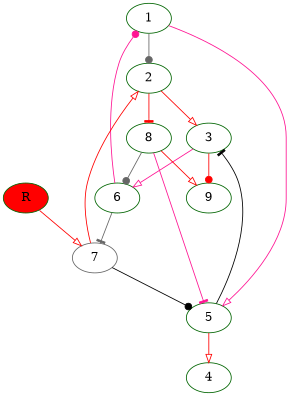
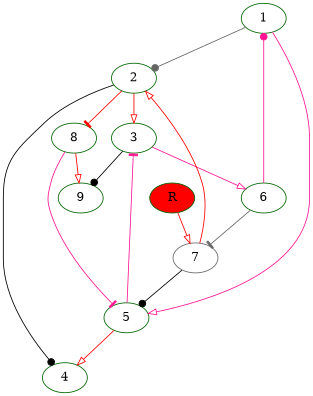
(135, 165) -> none
(209, 165) -> (110, 165)
none -> (3, 200)
(241, 229) -> (130, 230)
